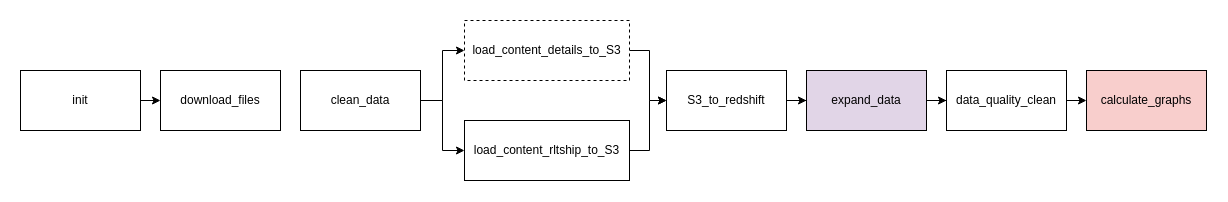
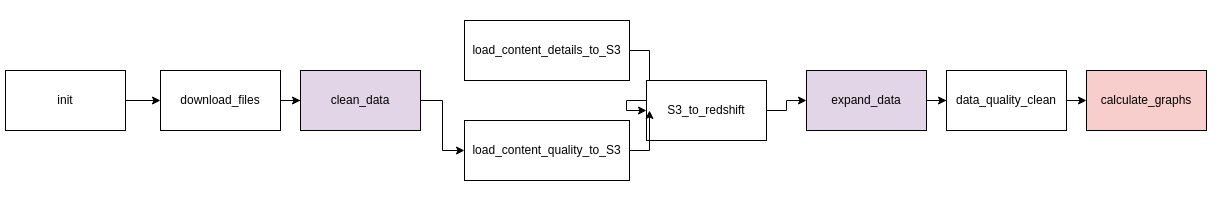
(547, 51) -> (547, 51)
(443, 68) -> none
(81, 101) -> (66, 101)
none -> (295, 101)
(361, 101) -> (361, 101)
(727, 101) -> (707, 111)
(547, 151) -> (547, 151)
